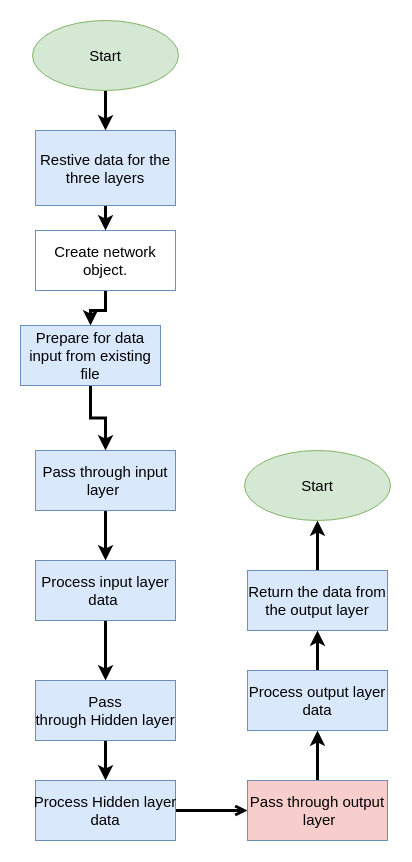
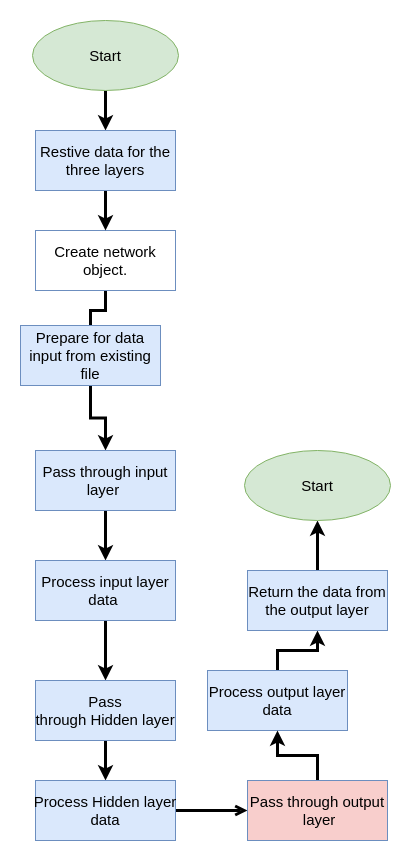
(106, 168) -> (106, 161)
(93, 311) -> (91, 314)
(318, 701) -> (278, 701)
